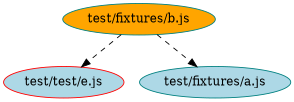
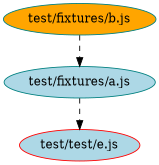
(105, 48) -> (80, 109)
